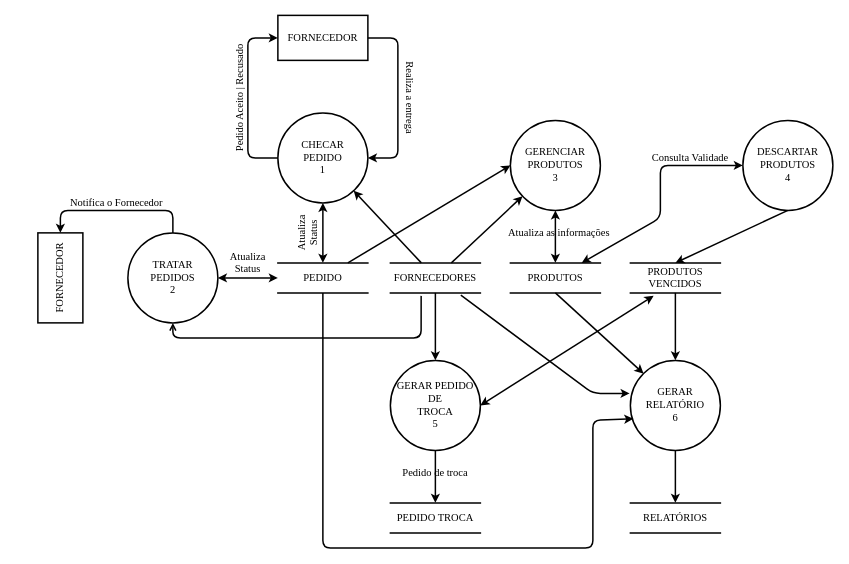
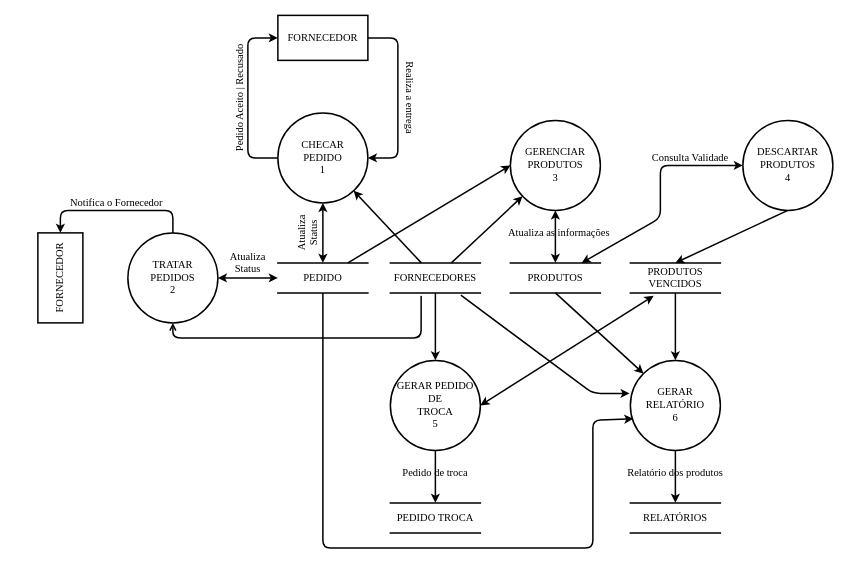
none -> (675, 473)
